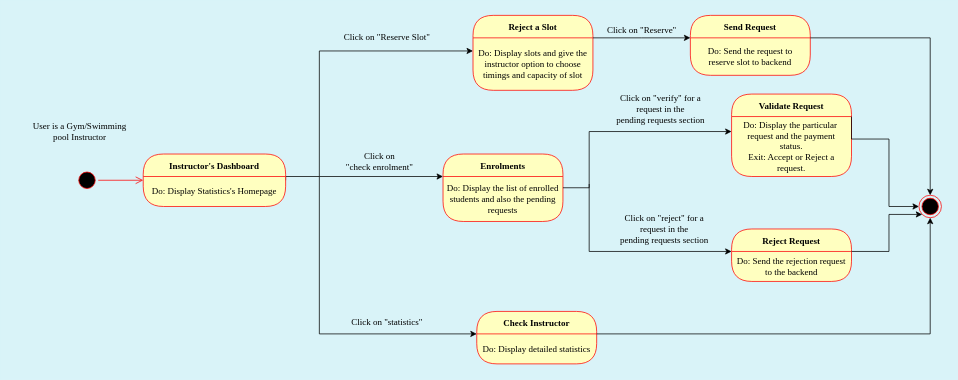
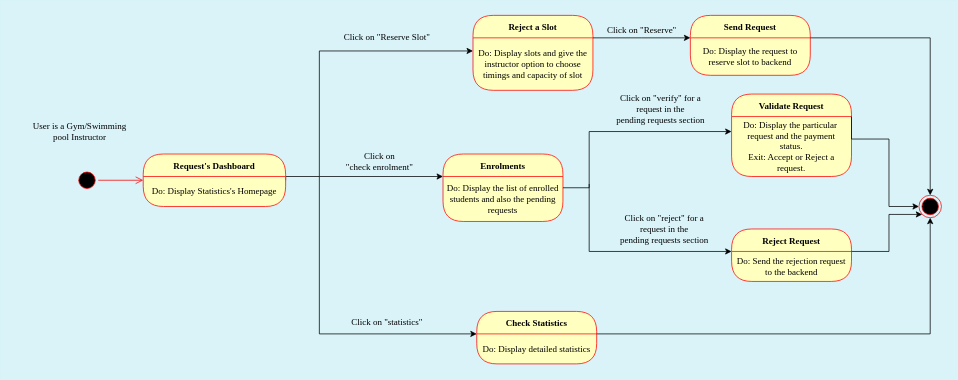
(750, 57) -> (750, 57)
(214, 166) -> (214, 166)
(536, 323) -> (536, 323)
